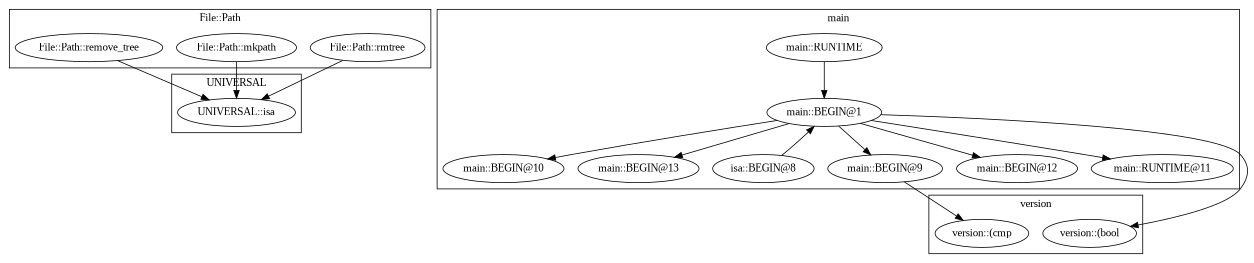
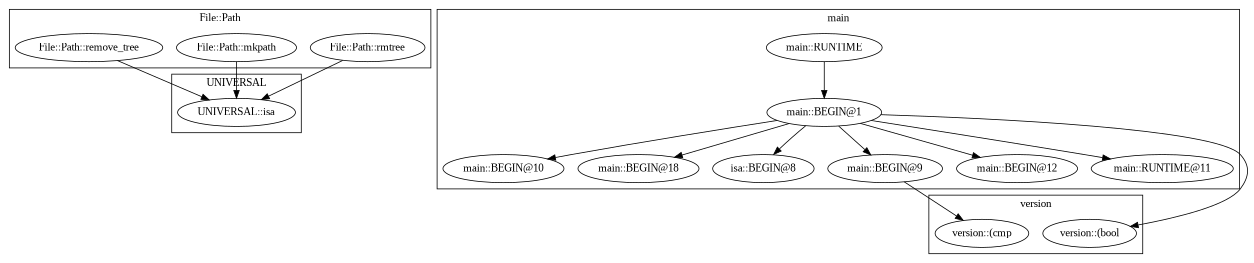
(795, 144) -> (792, 137)
(638, 169) -> (638, 169)
